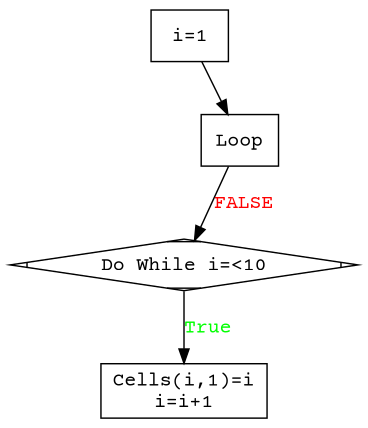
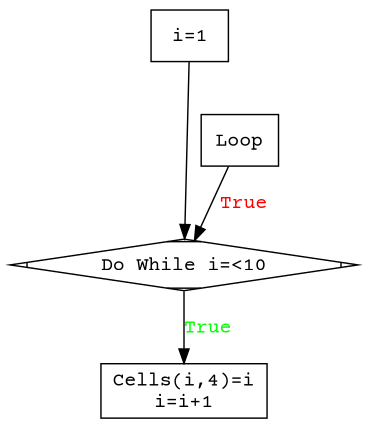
(212, 82) -> (187, 143)
(244, 203) -> (244, 203)
(184, 391) -> (184, 391)
